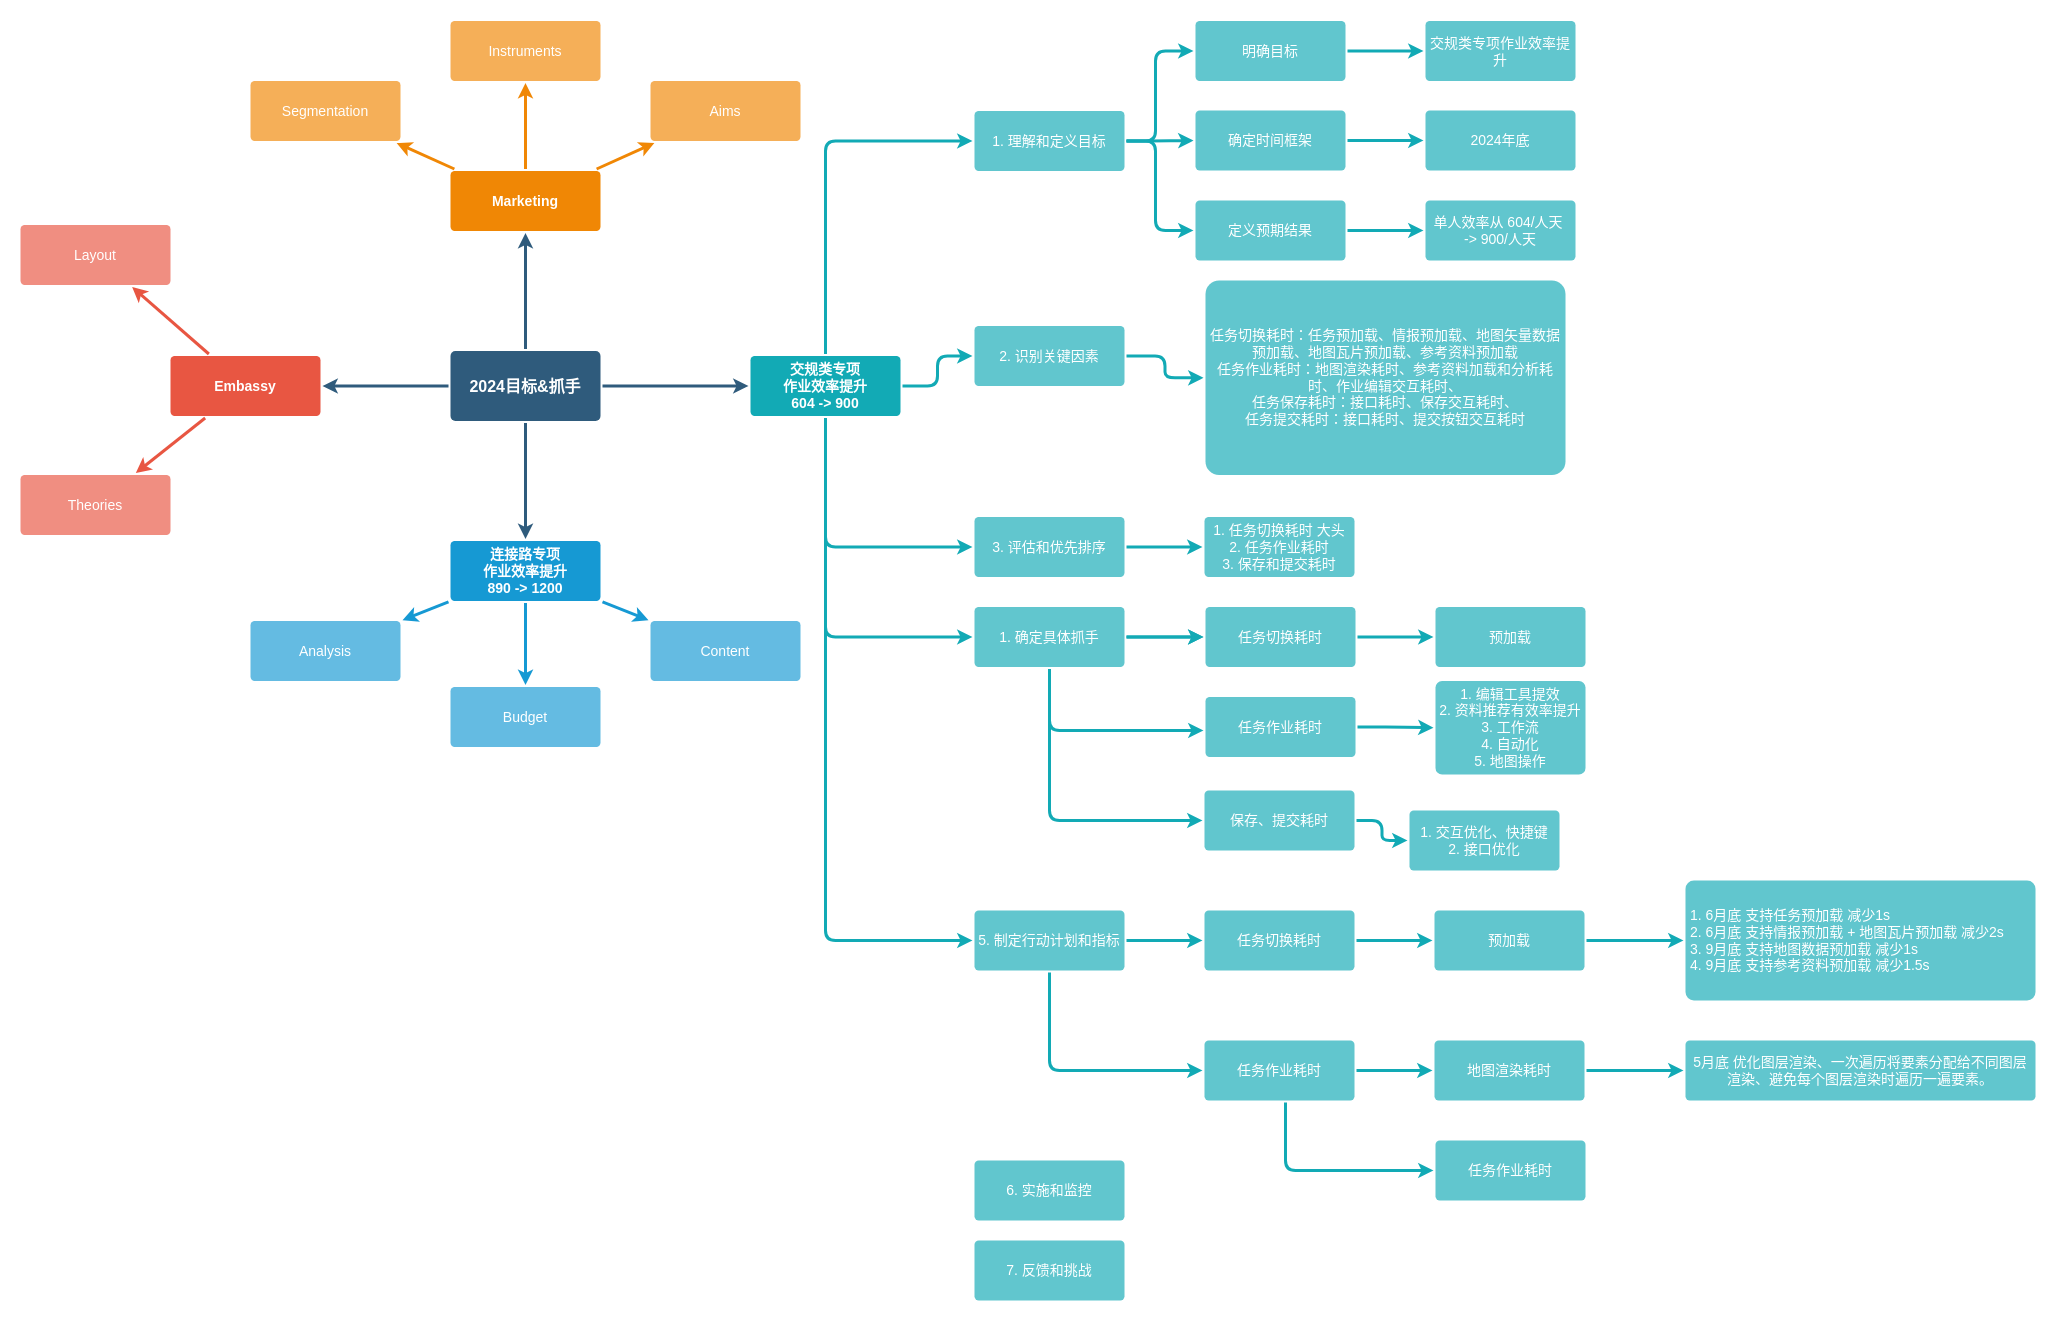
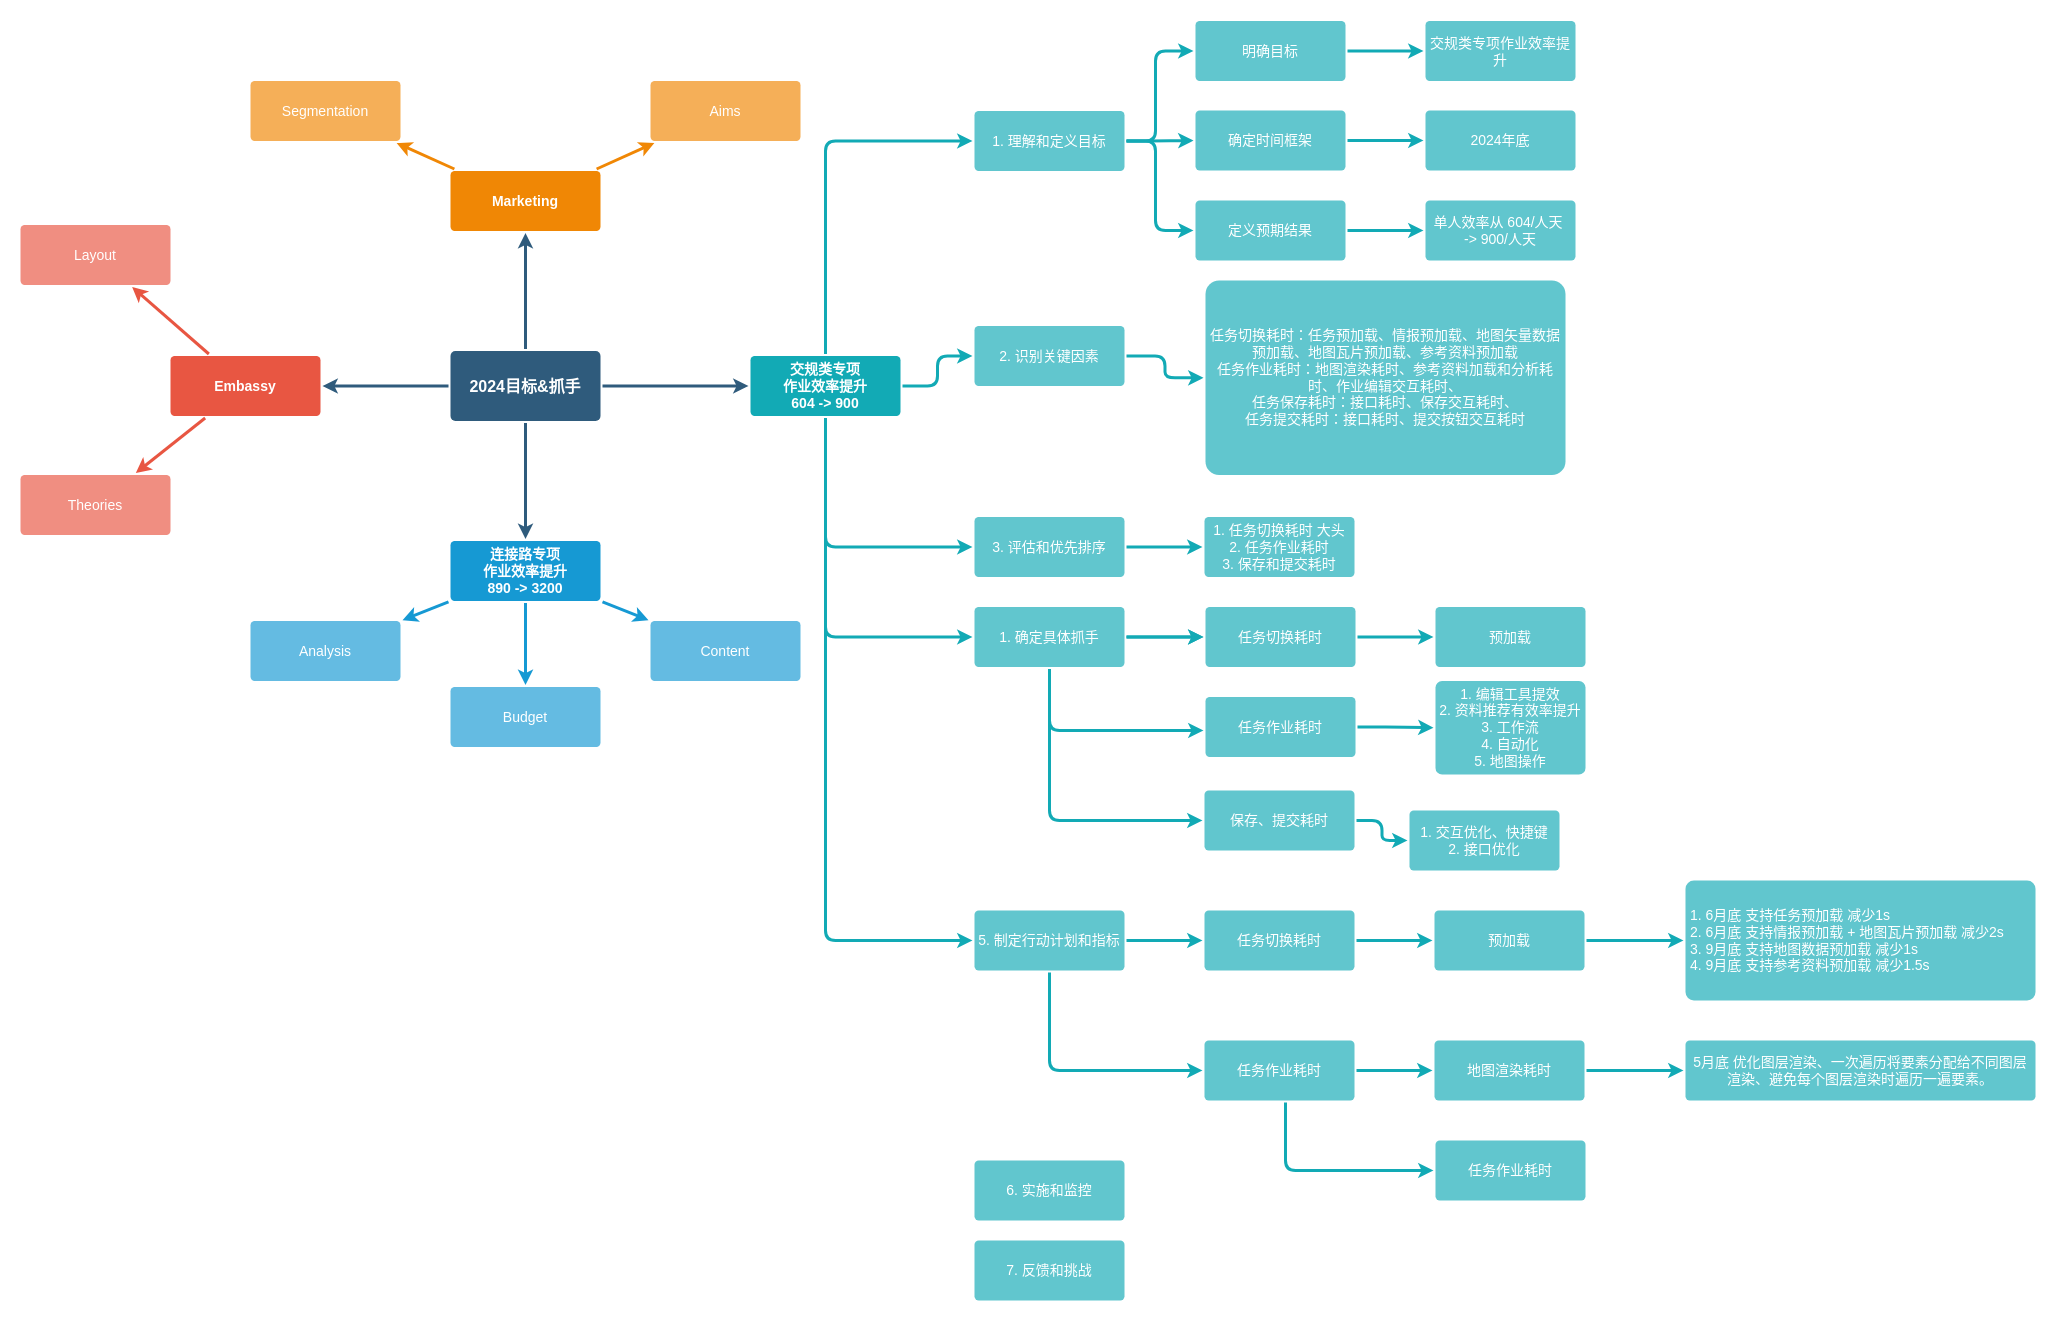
(526, 51) -> none
(526, 132) -> none
(526, 572) -> (526, 572)
